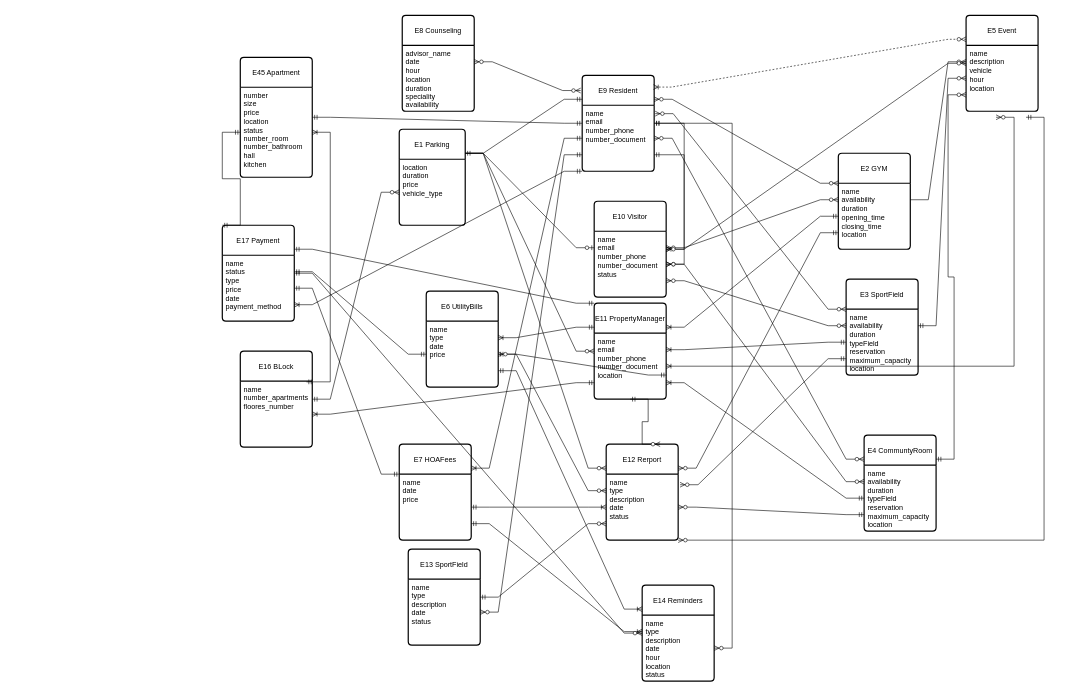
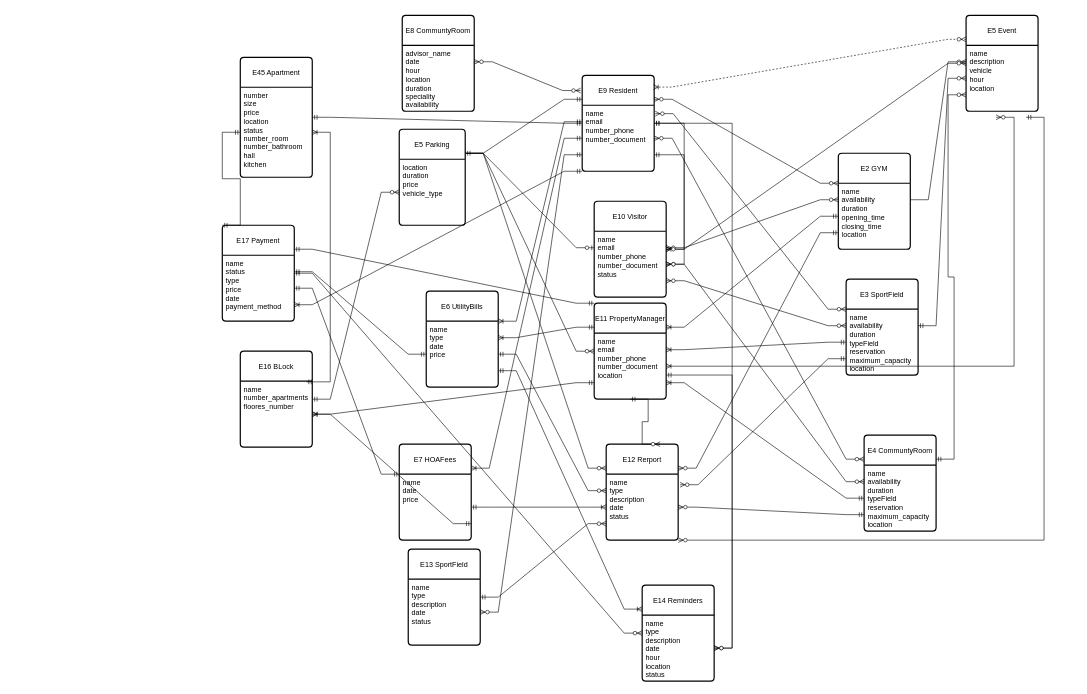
(438, 30) -> (438, 30)
(432, 144) -> (432, 144)
none -> (540, 224)
(584, 365) -> (670, 375)
(544, 568) -> (421, 495)
